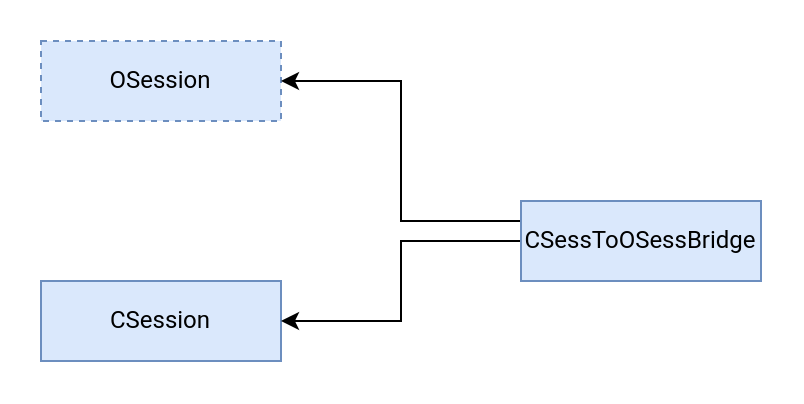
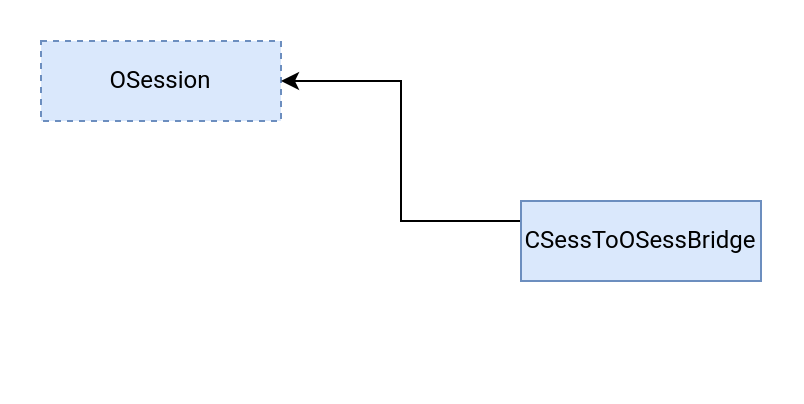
(401, 274) -> none
(161, 321) -> none
